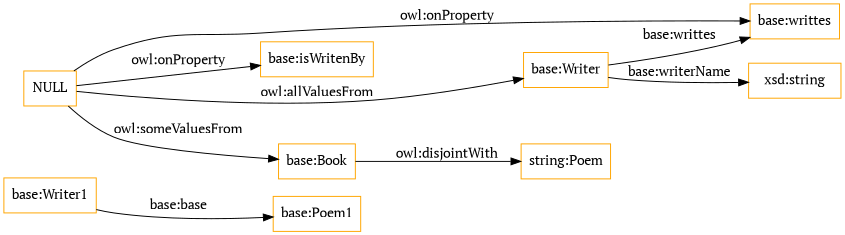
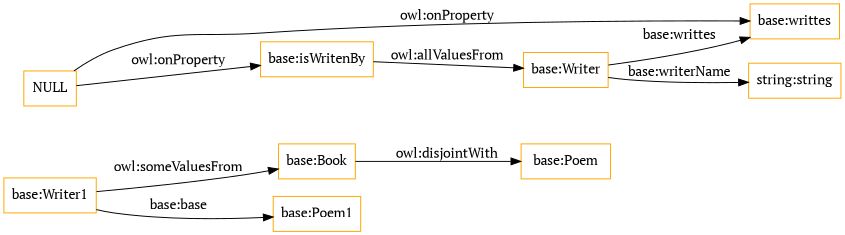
(795, 81) -> (795, 81)
(296, 103) -> (444, 65)
(163, 148) -> (183, 183)
(566, 161) -> (566, 161)
